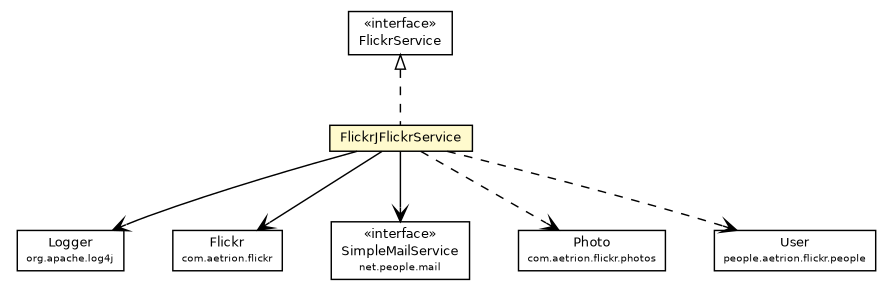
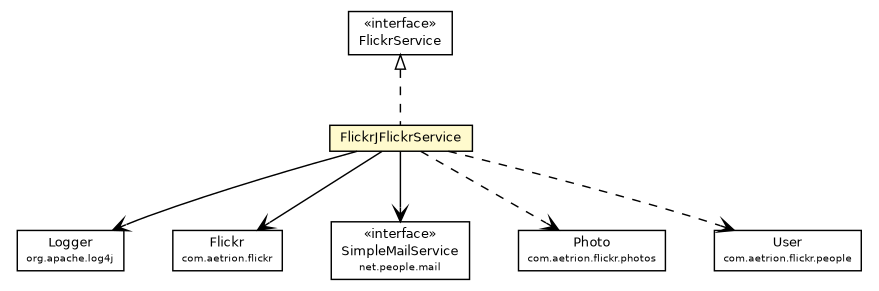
(795, 259) -> (788, 259)
